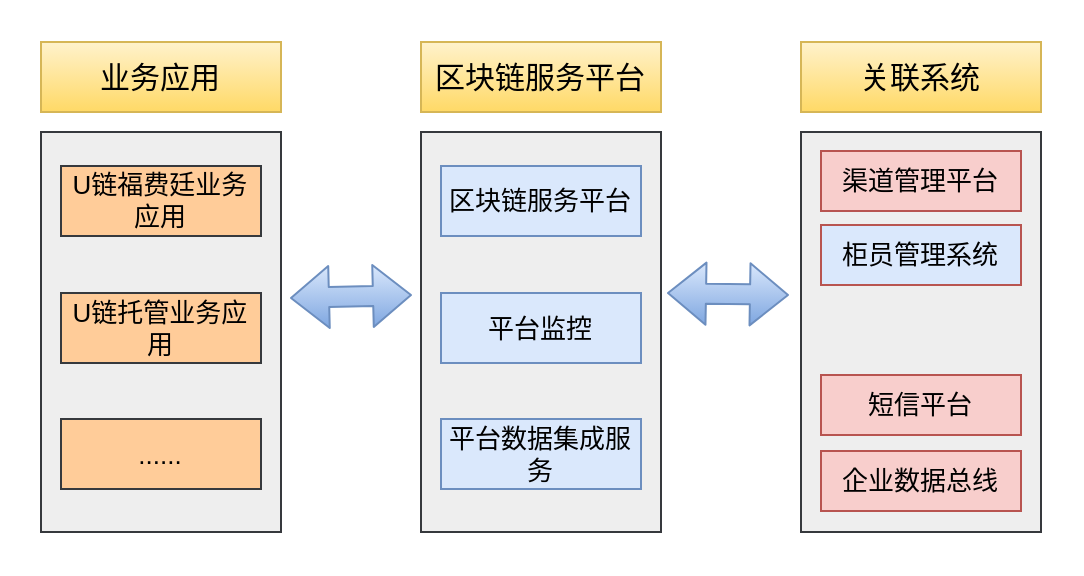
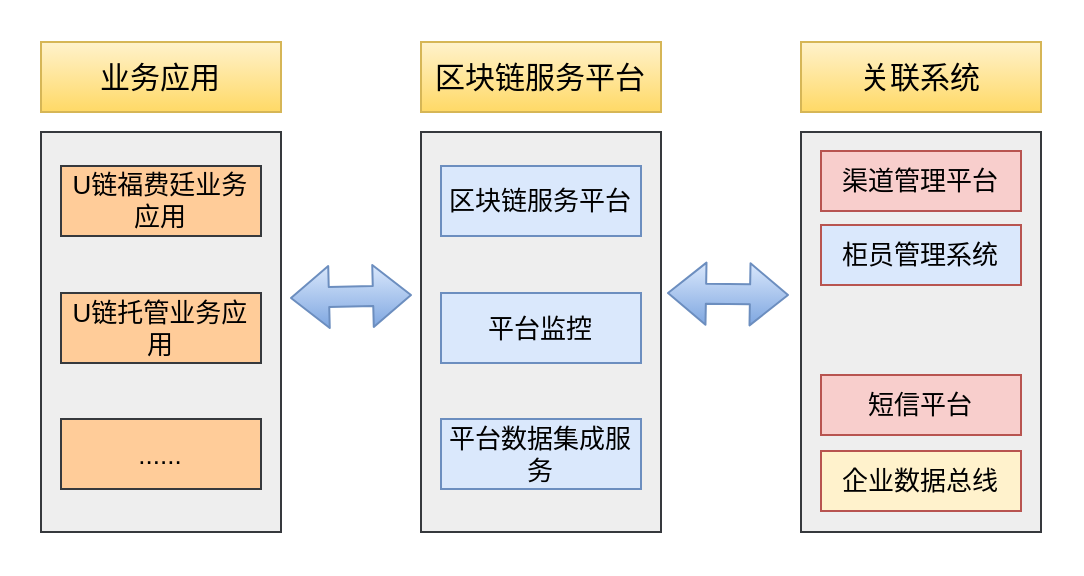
(921, 481) -> (921, 481)
